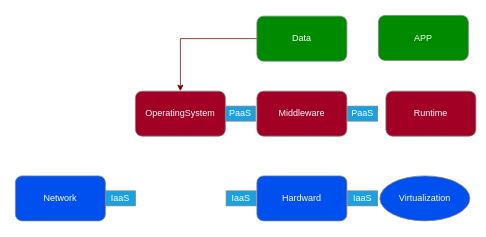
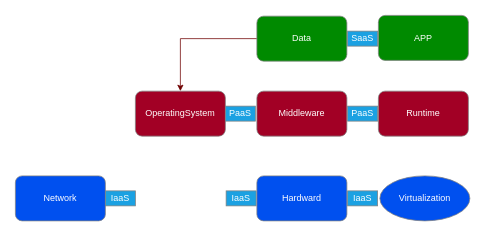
none -> (363, 39)
(431, 114) -> (423, 114)
